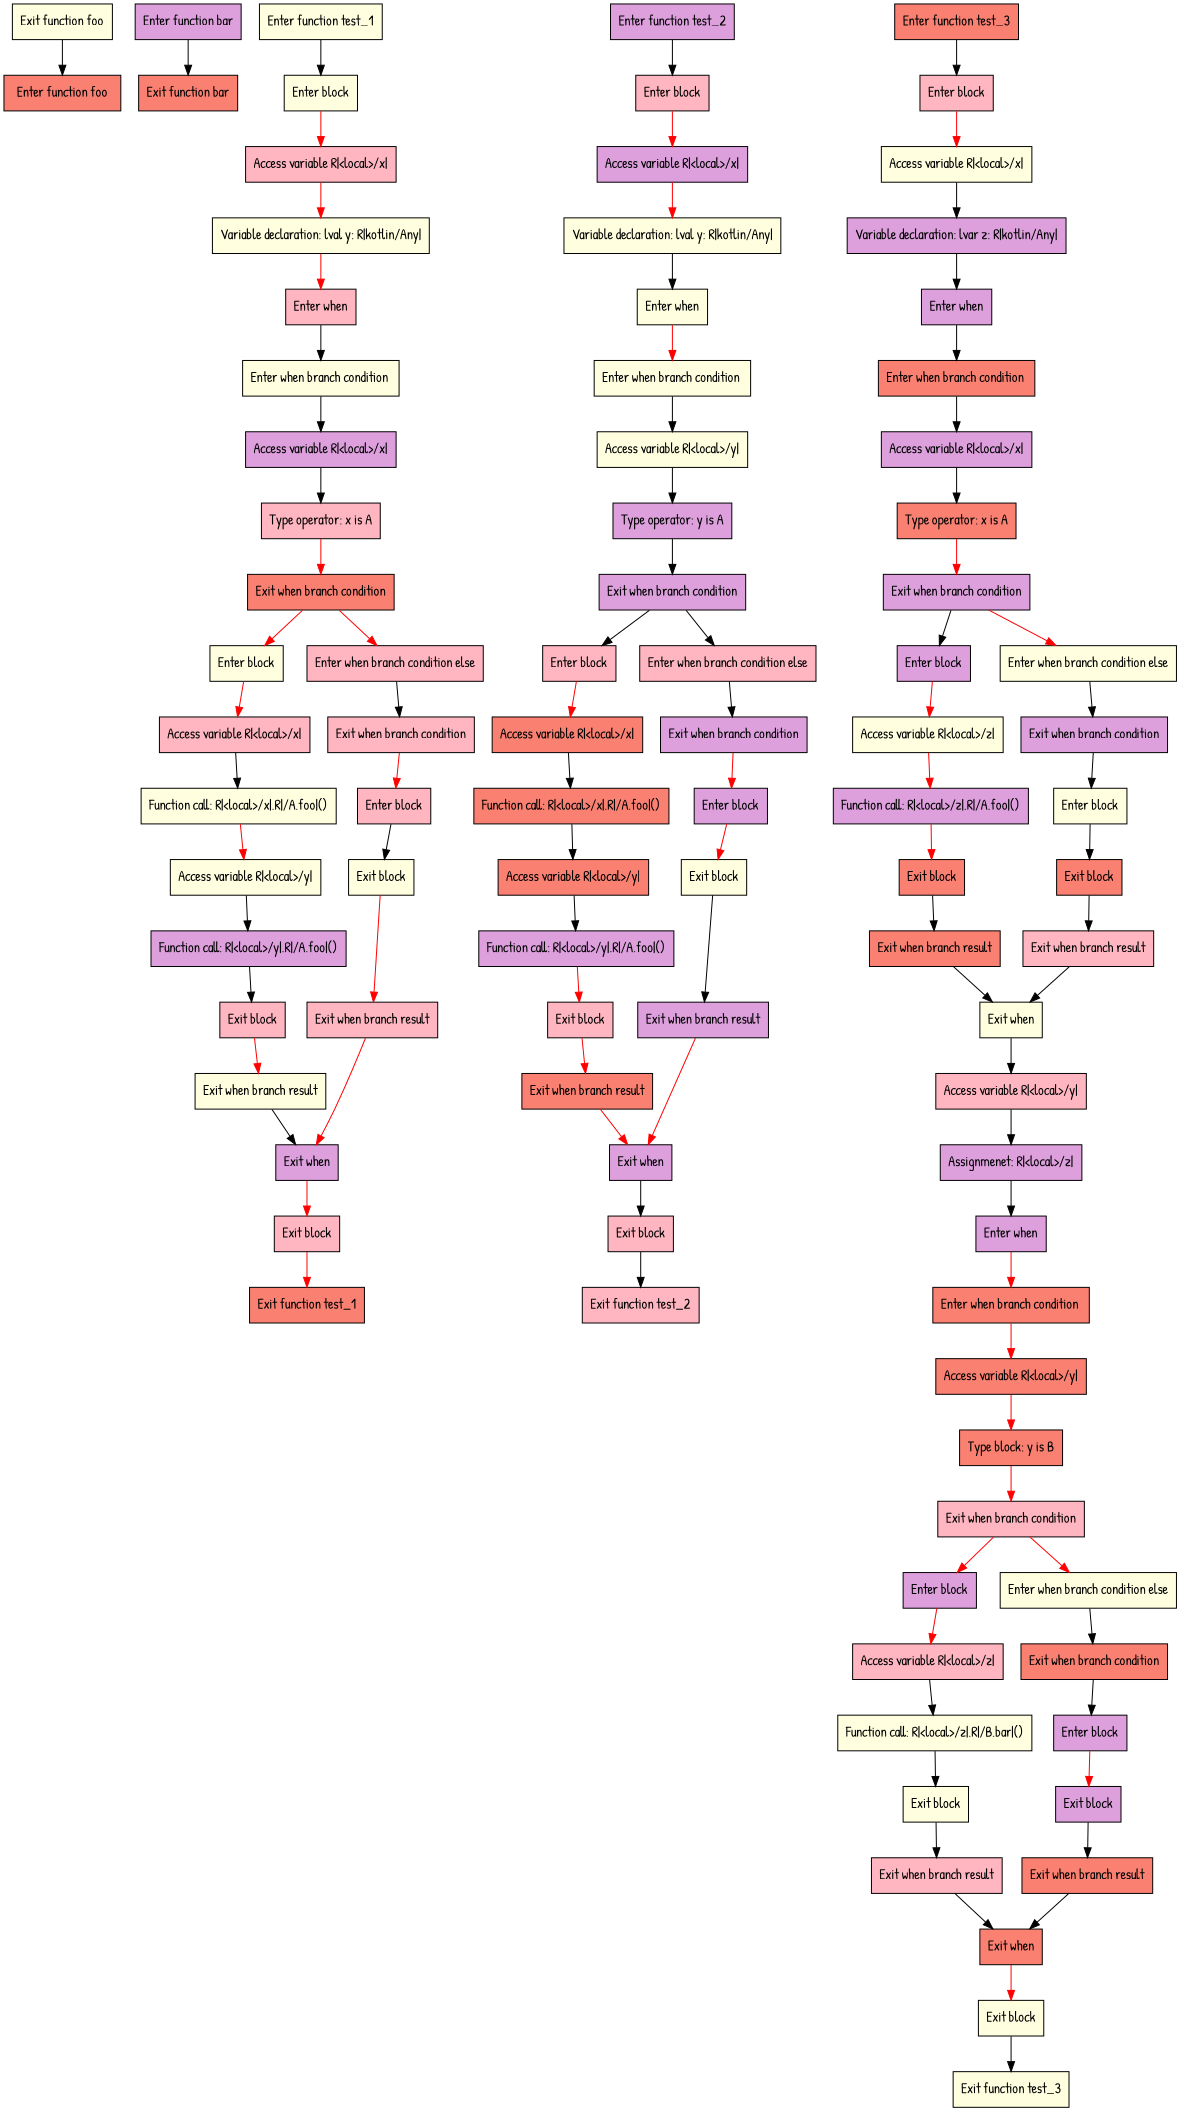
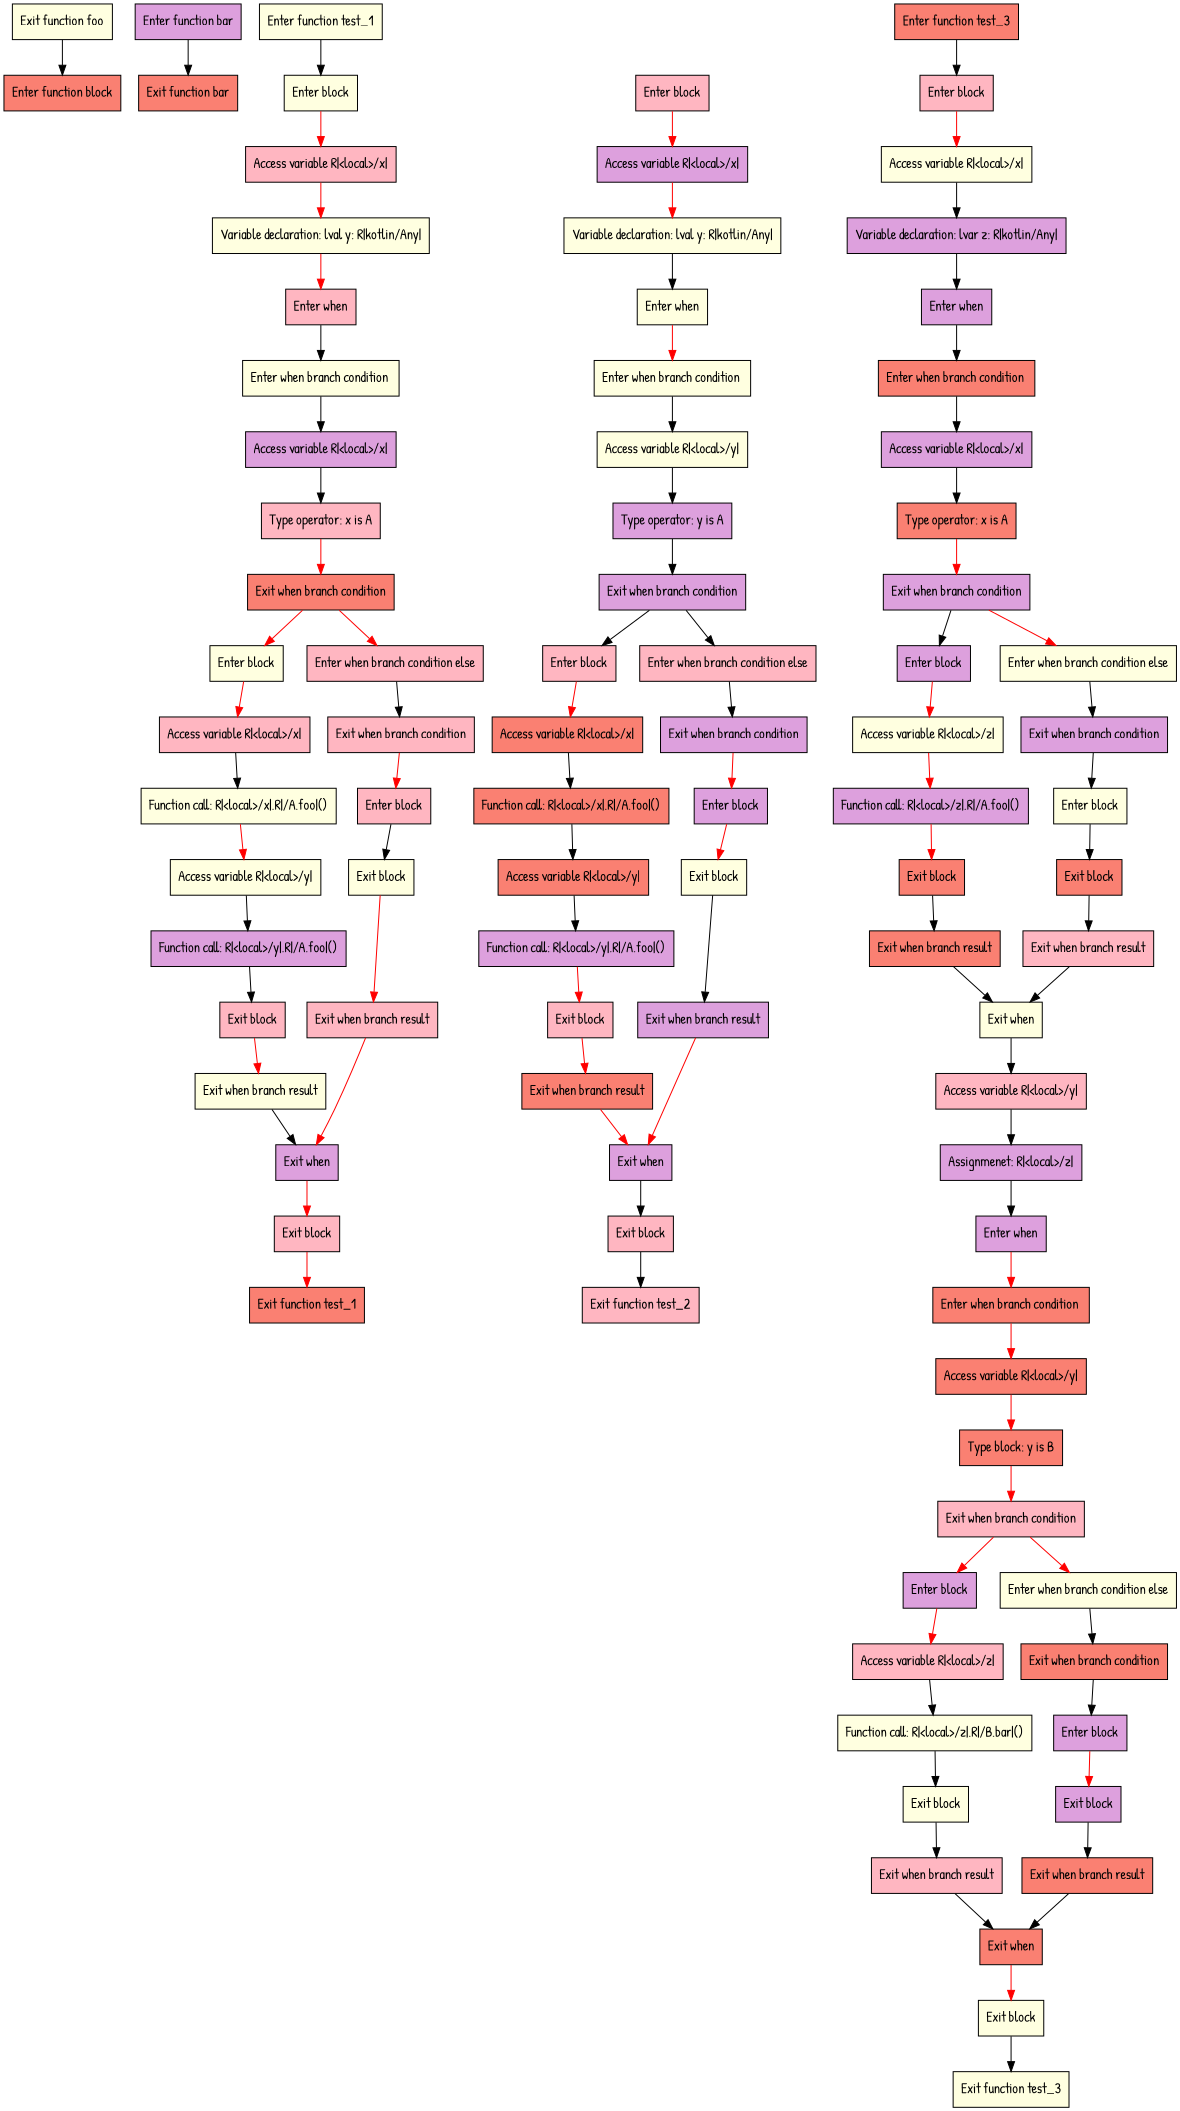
(672, 22) -> none
(62, 93) -> (62, 93)
